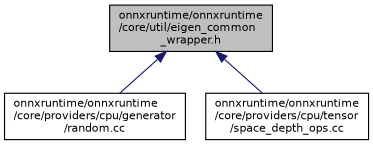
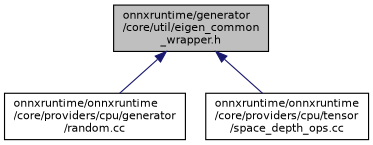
(191, 28) -> (191, 28)
